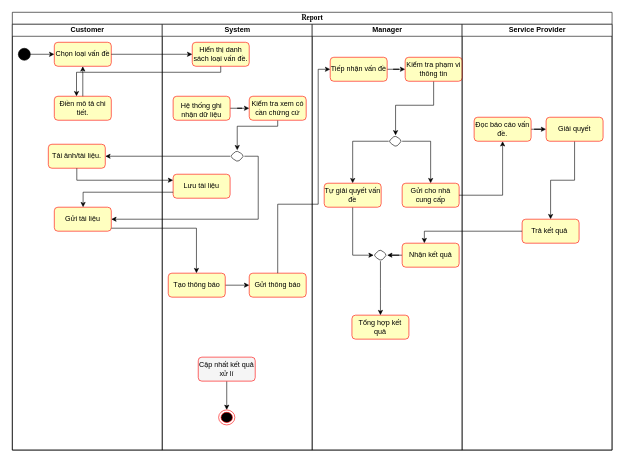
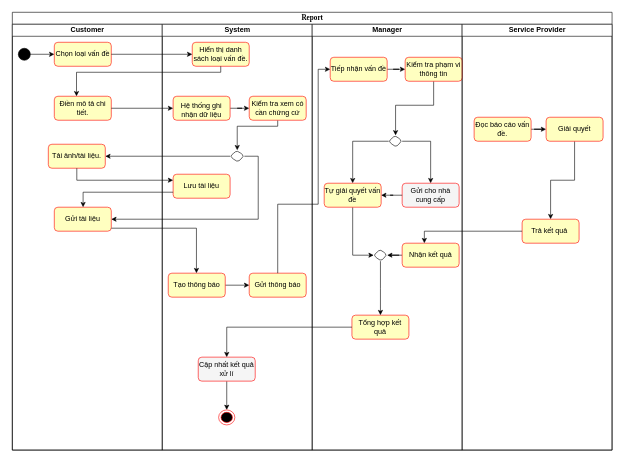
(83, 70) -> (167, 108)
(503, 172) -> (393, 195)
(431, 195) -> (431, 195)
none -> (227, 351)
